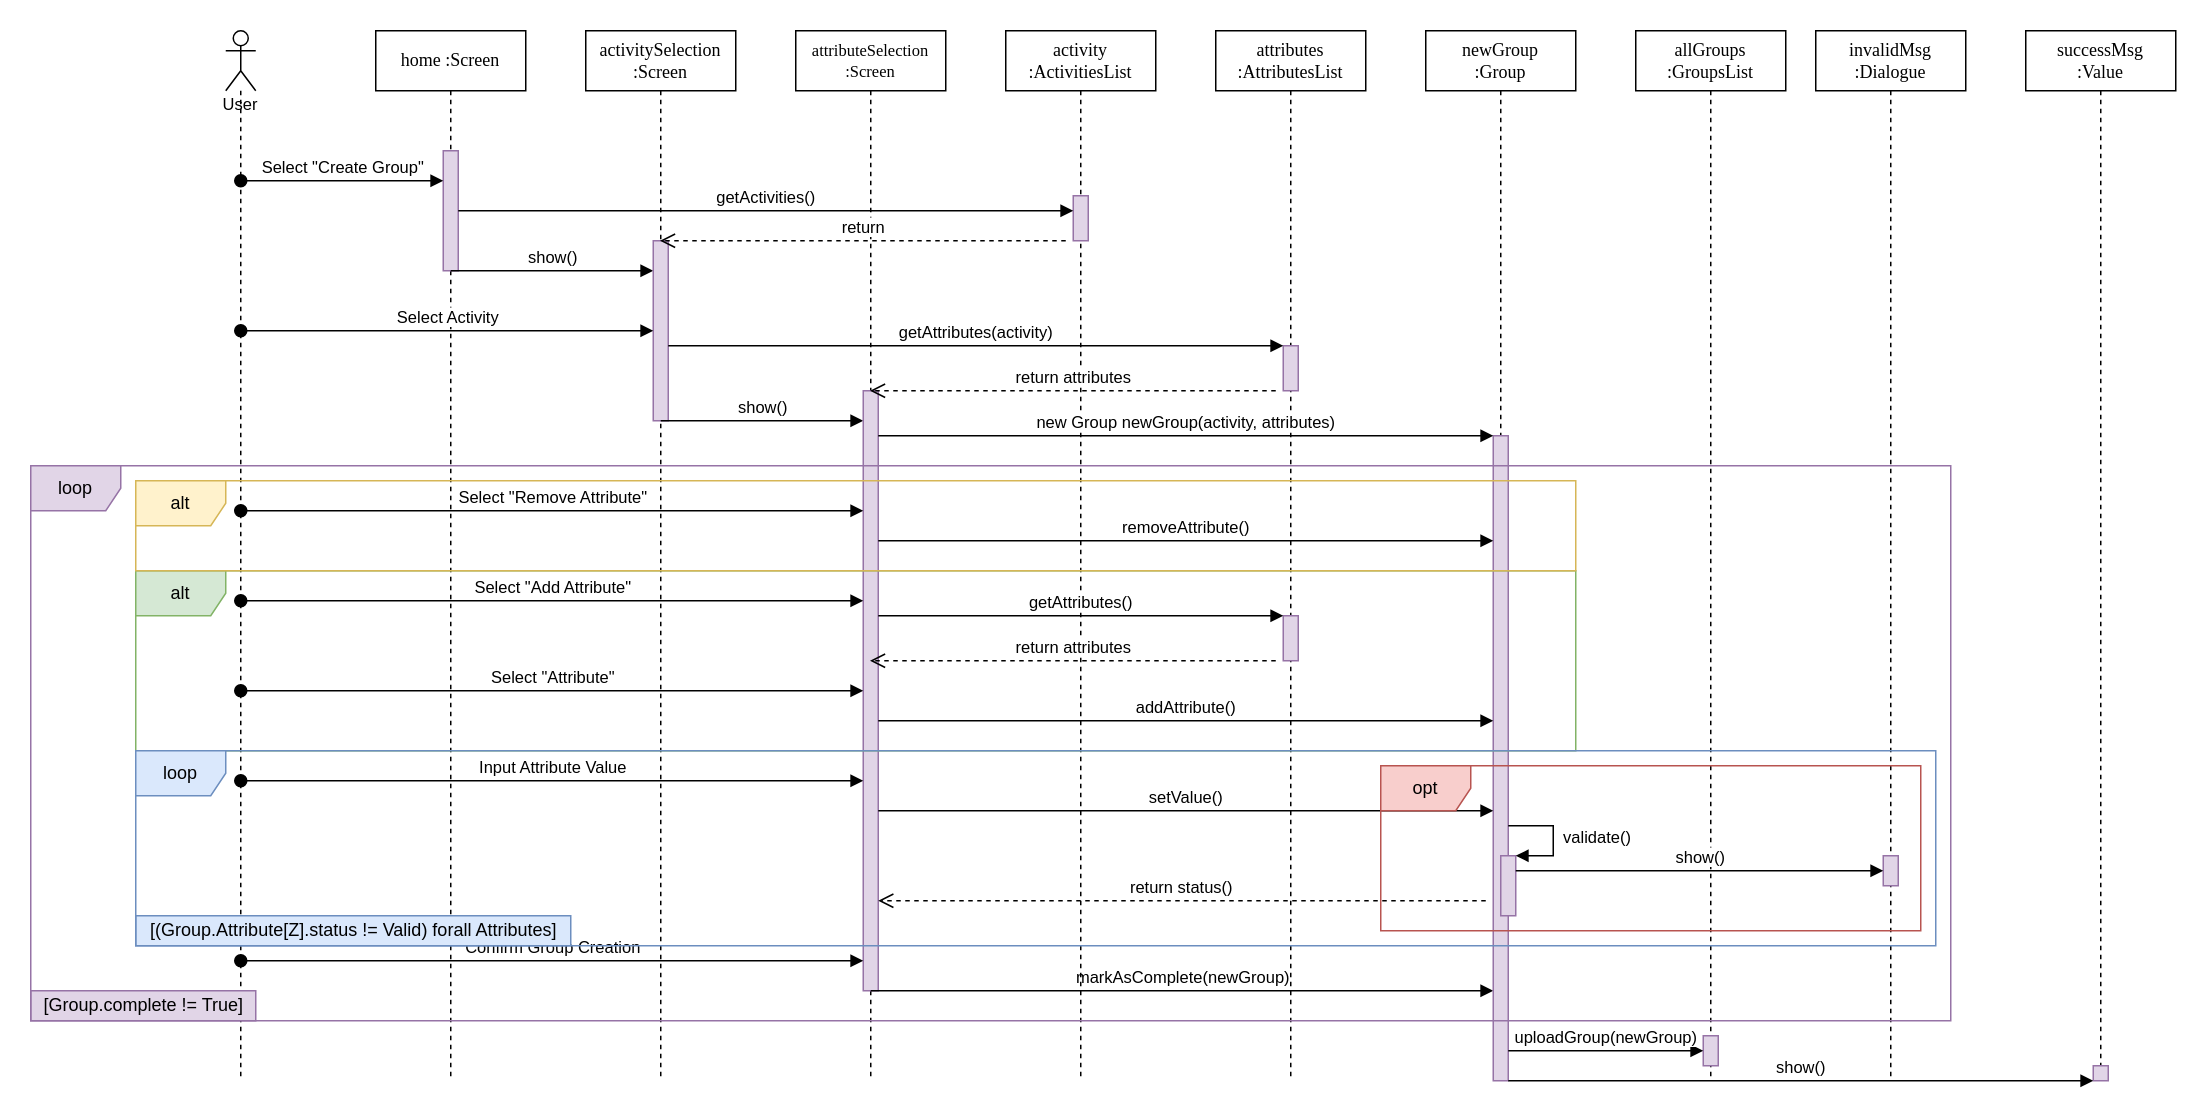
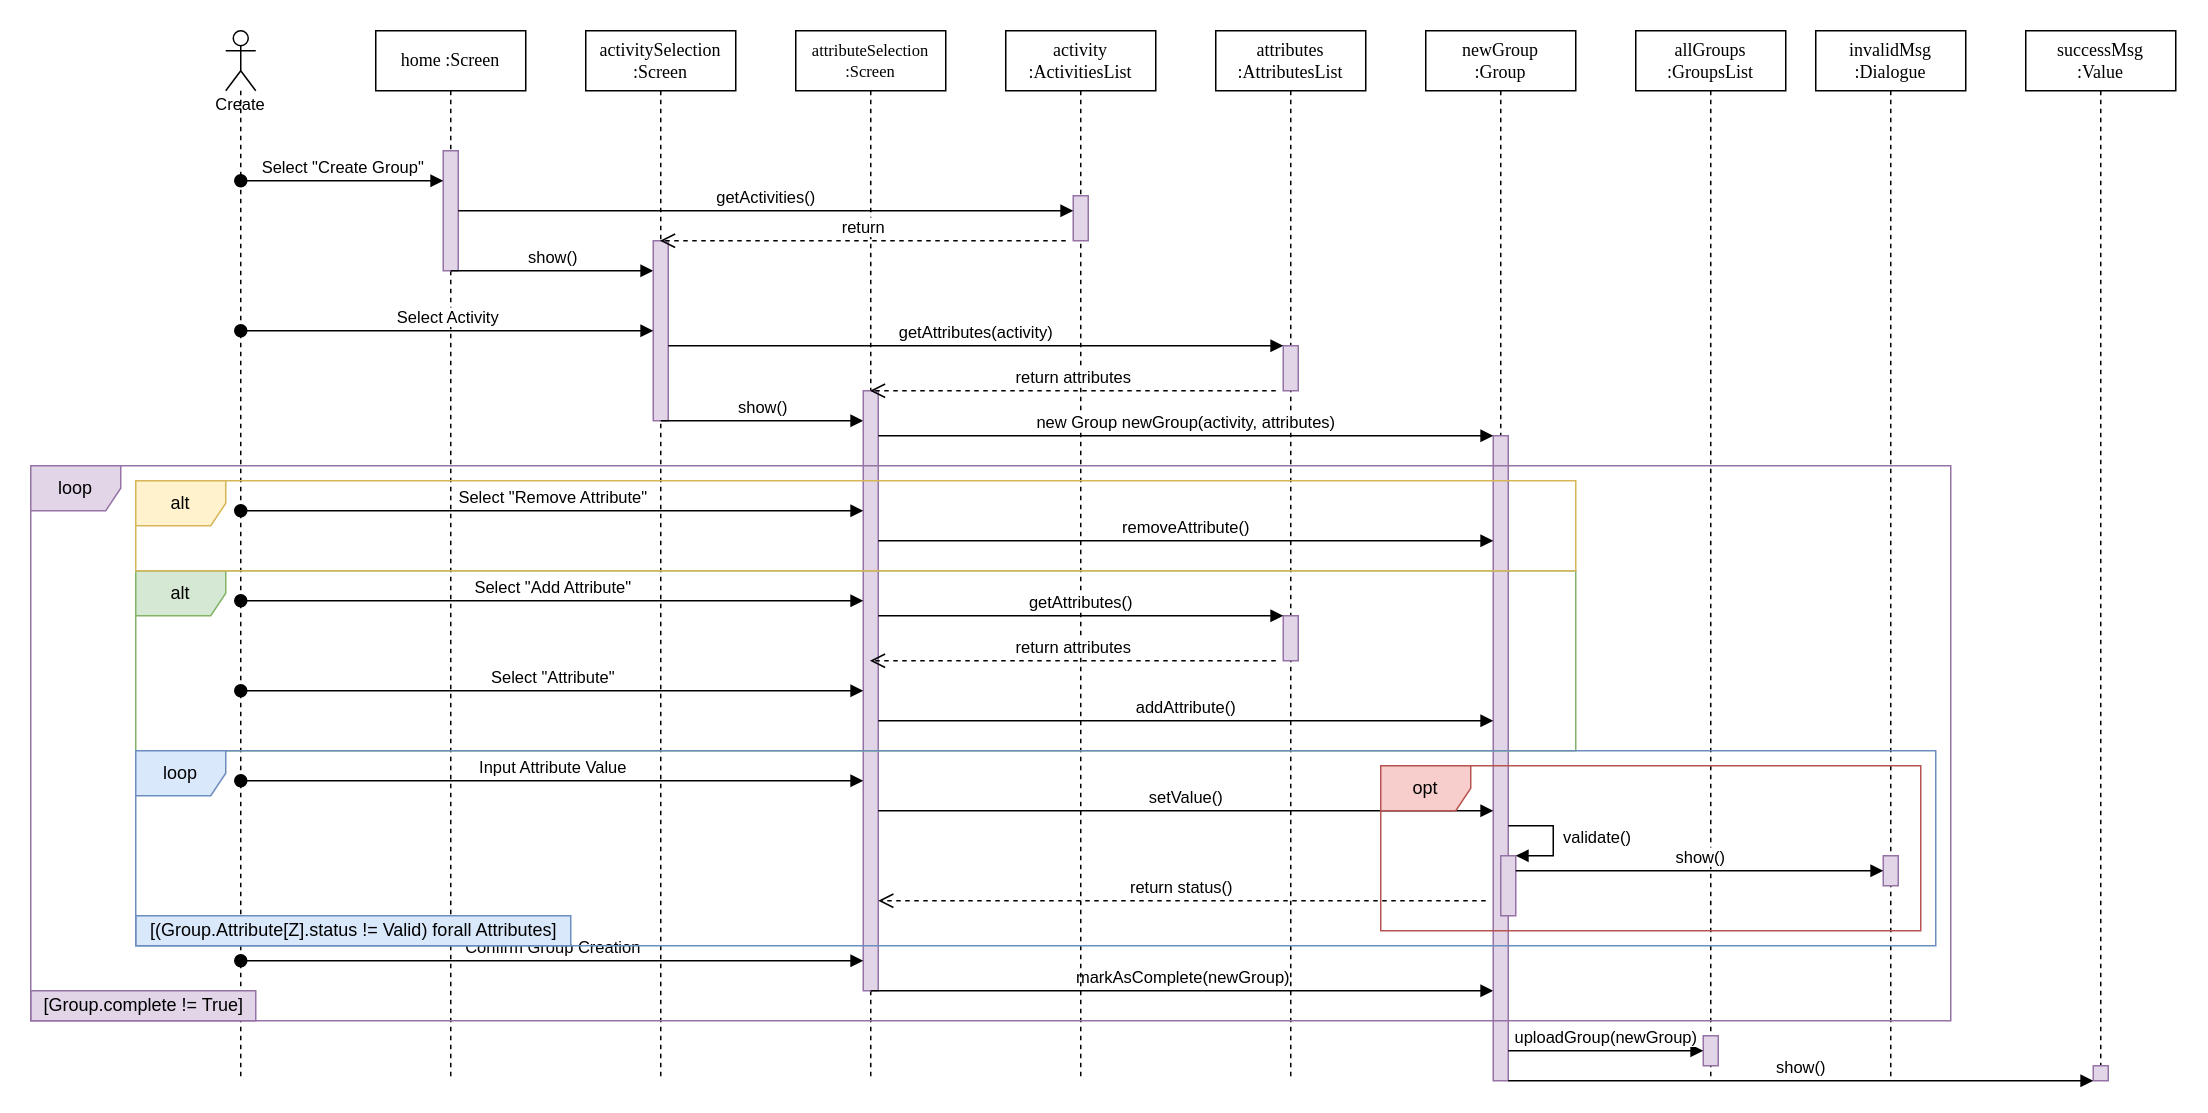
(241, 115) -> (241, 125)
